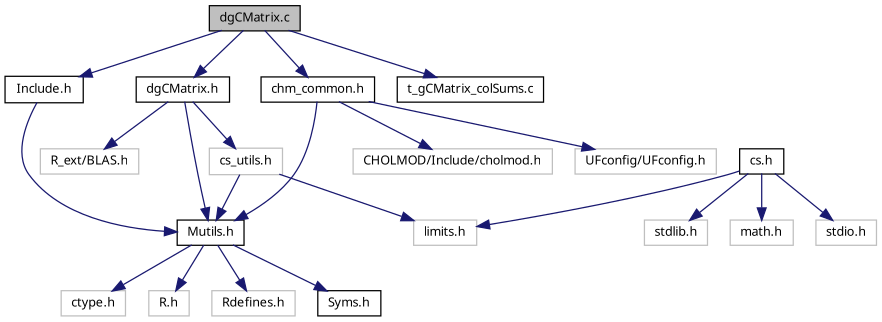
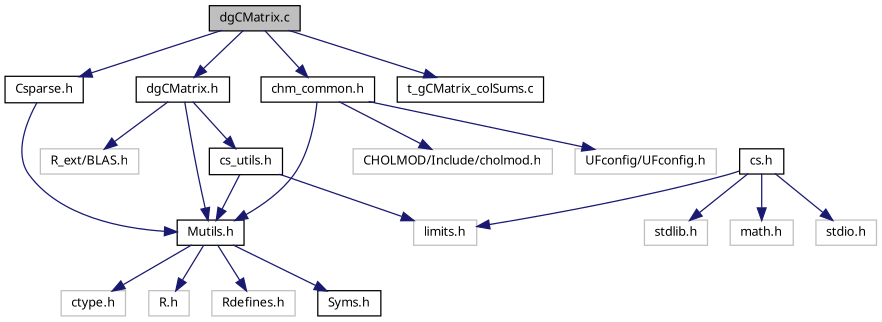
(44, 90) -> (44, 90)
(246, 161) -> (246, 161)
